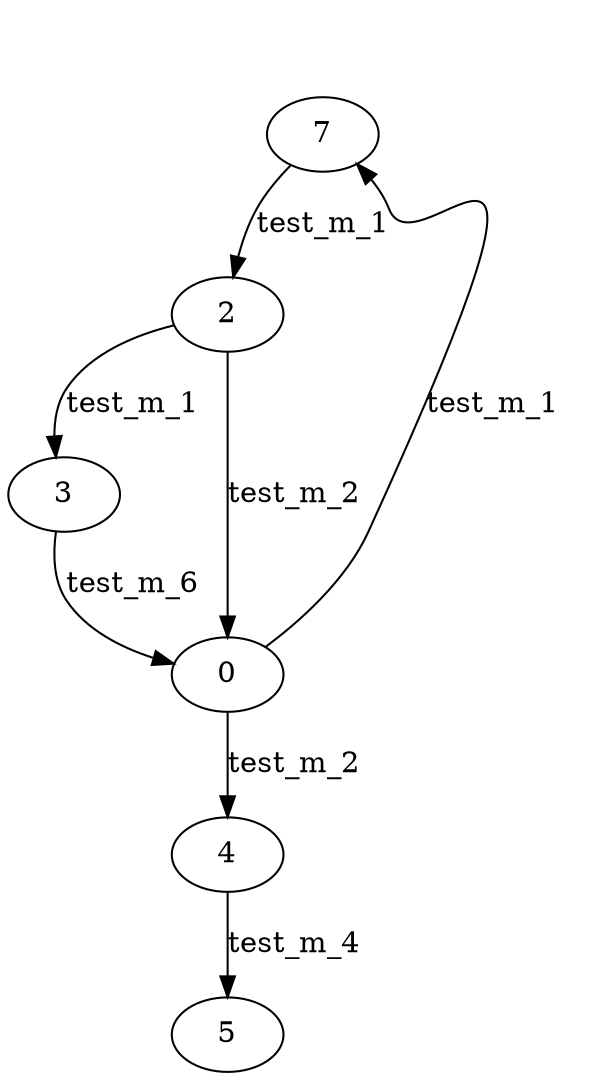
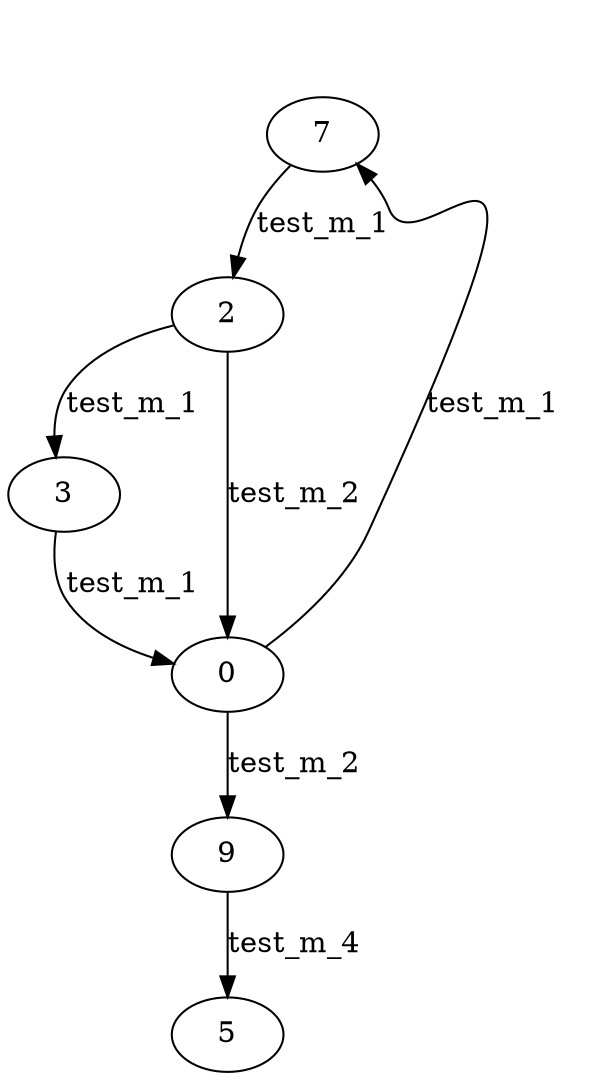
(132, 585) -> (132, 585)
(228, 855) -> (228, 855)
